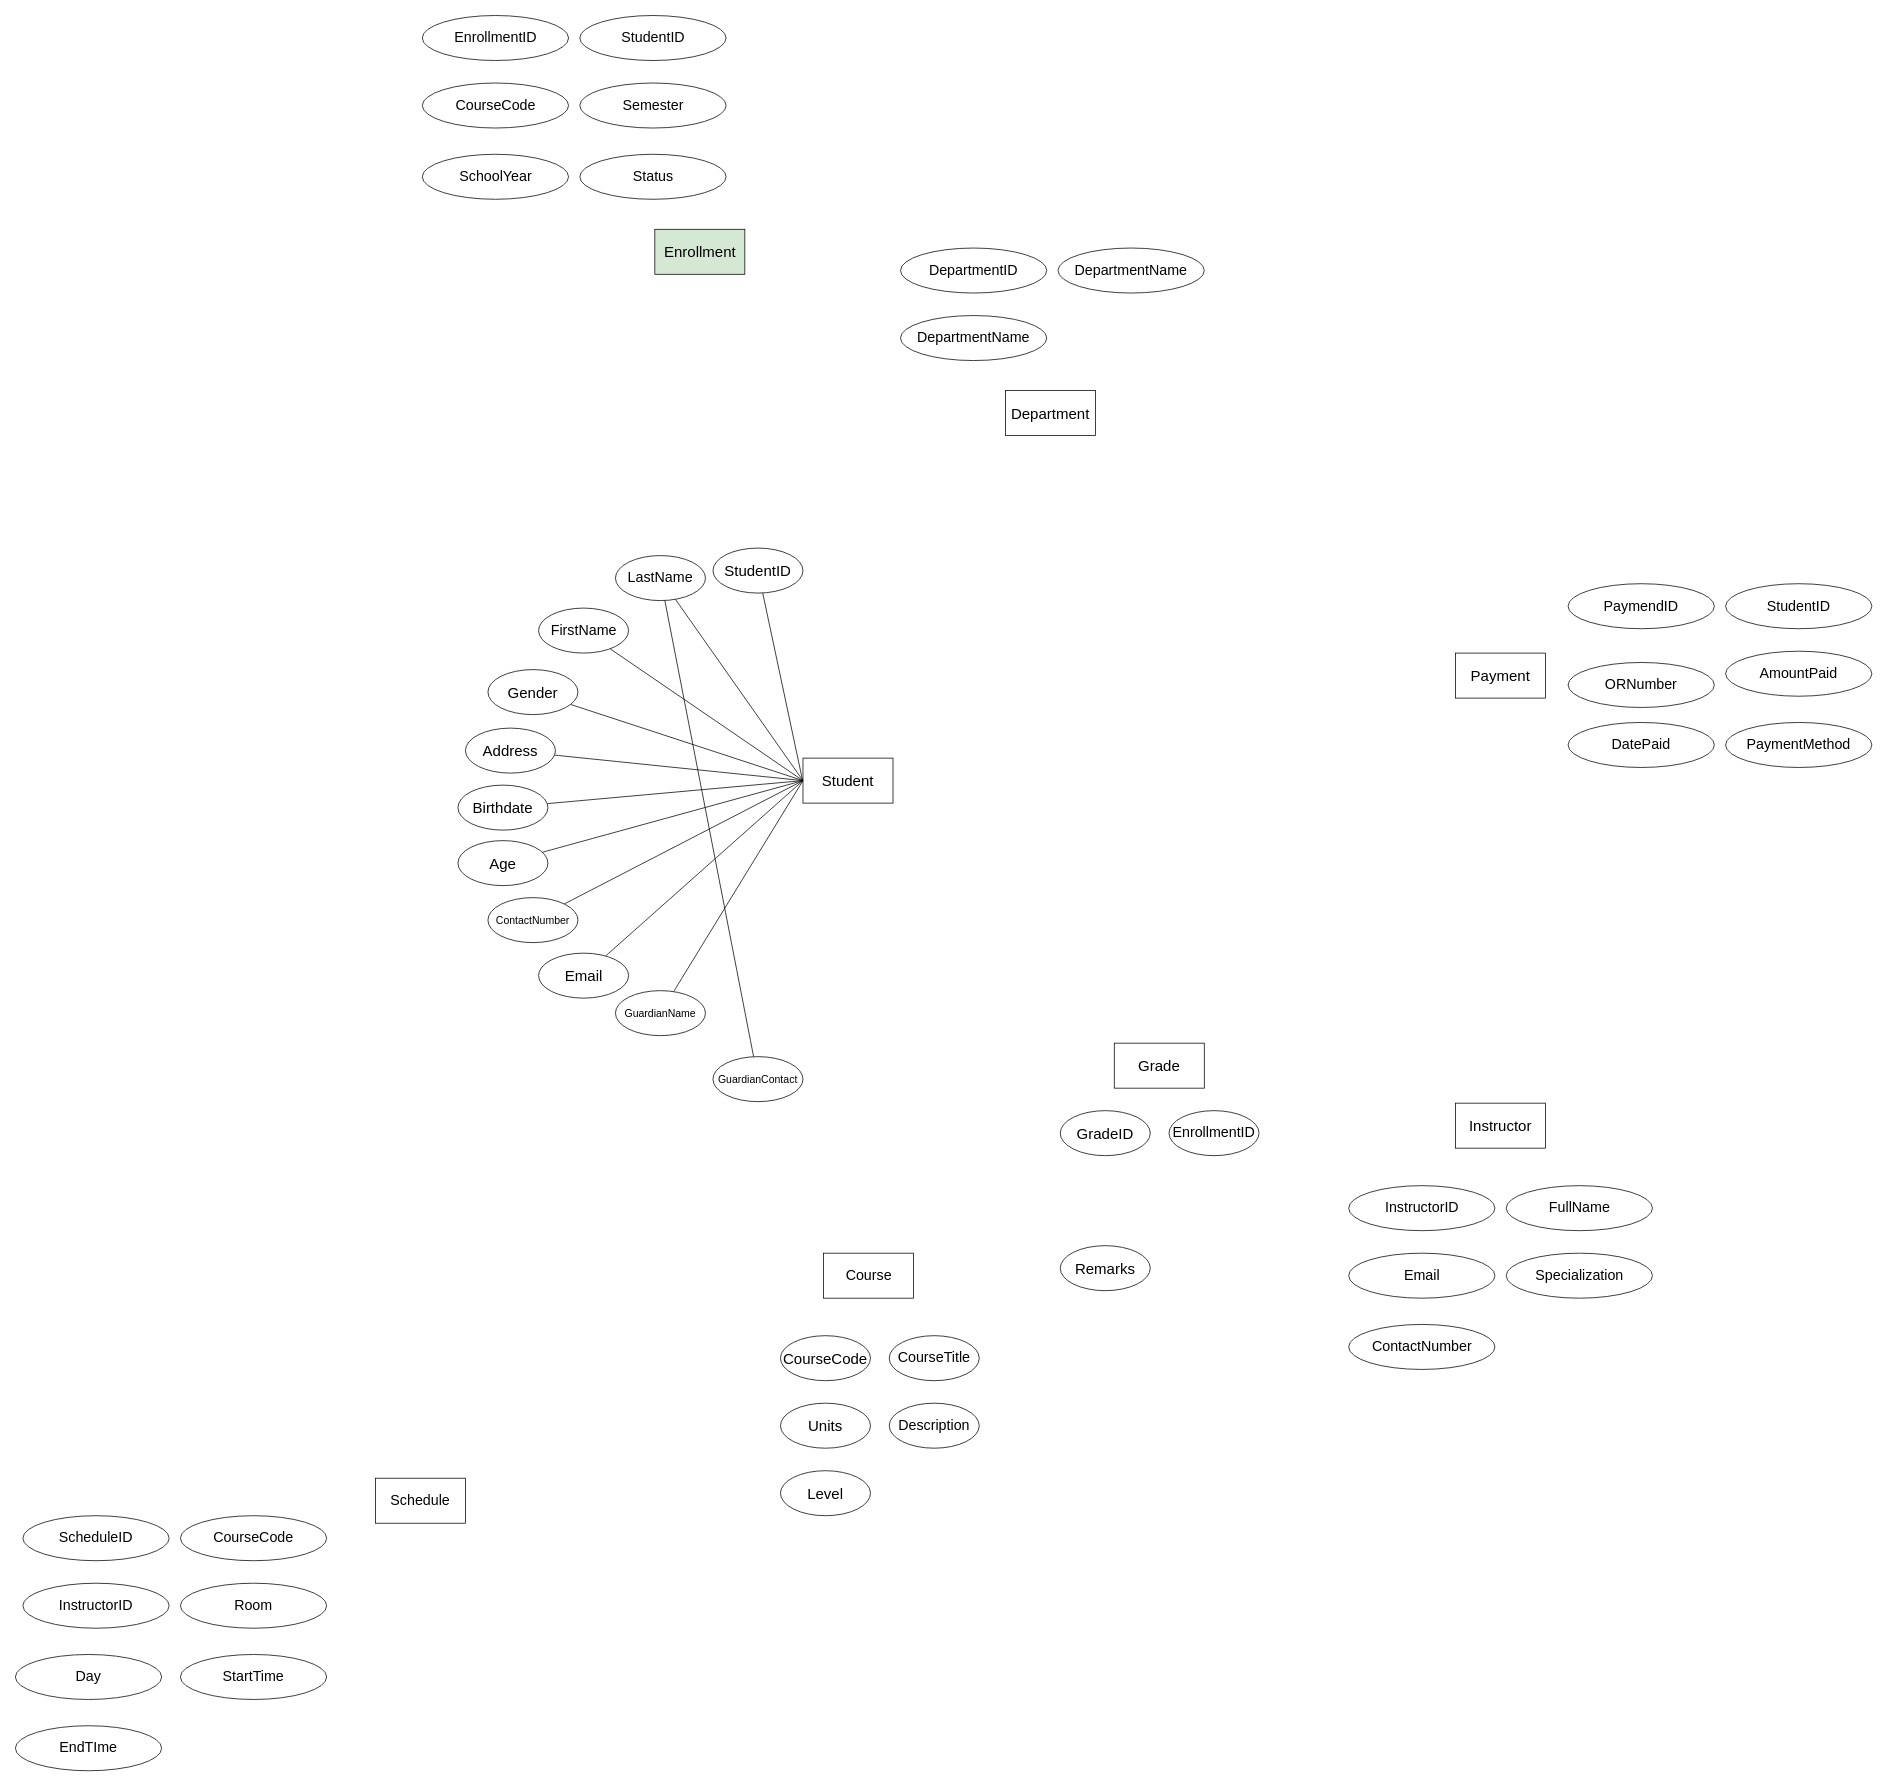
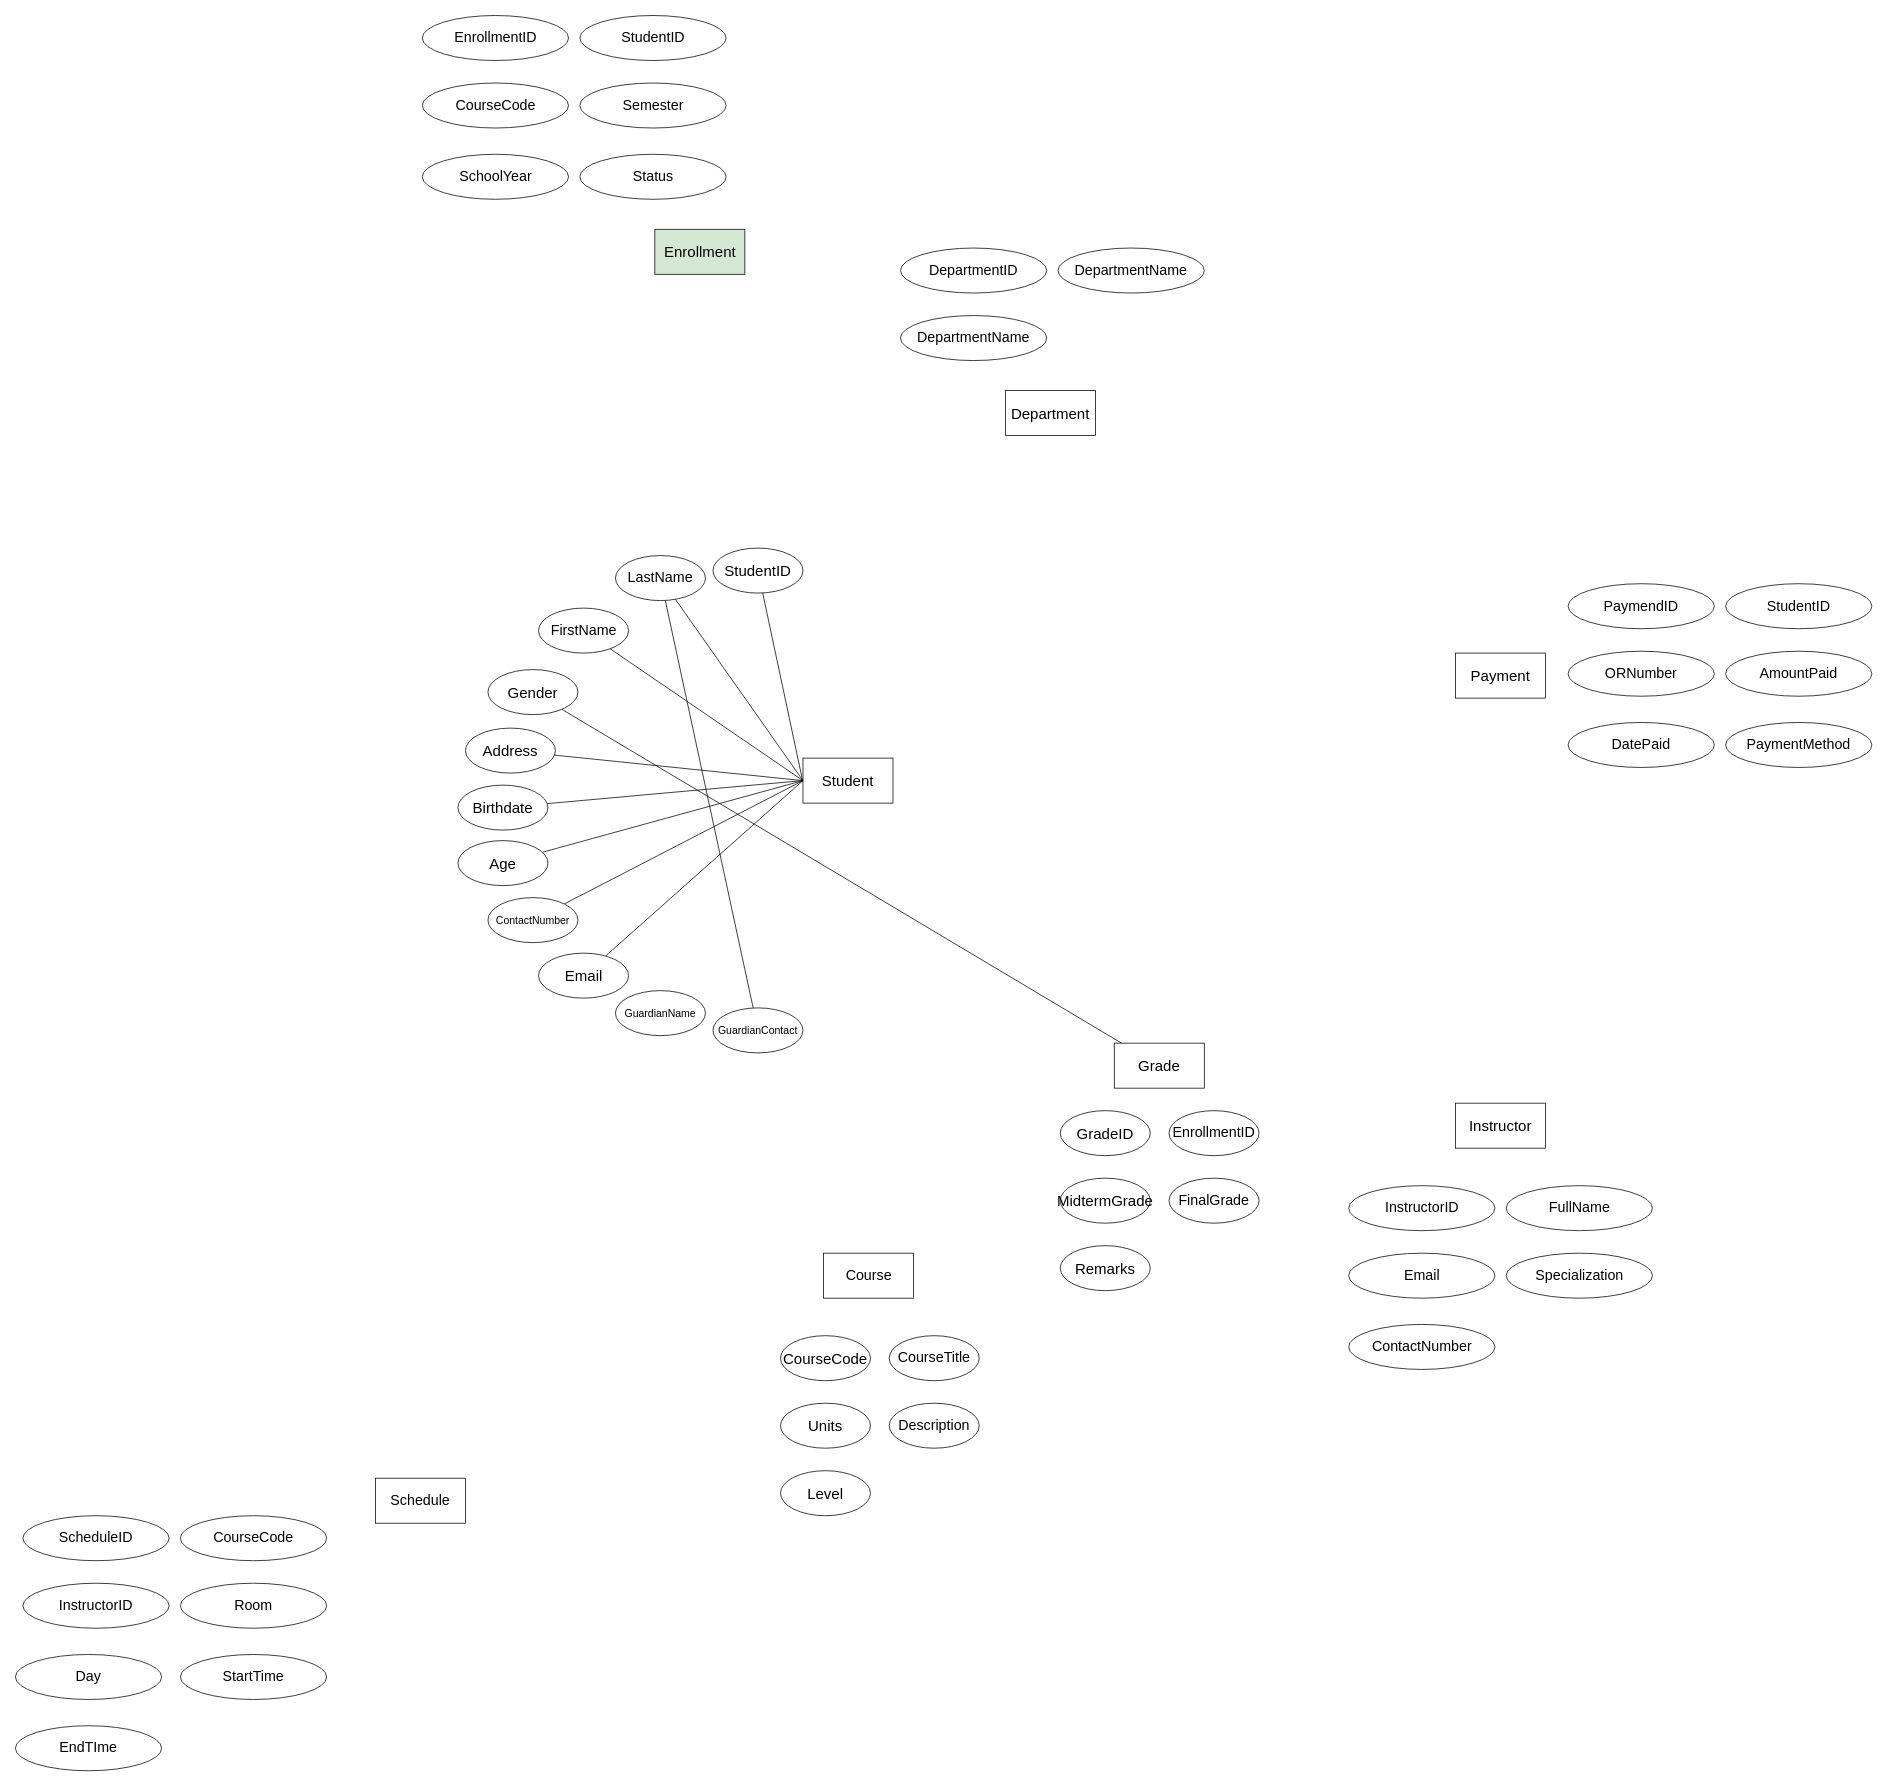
(1641, 685) -> (1641, 674)
(683, 741) -> (841, 876)
(737, 887) -> none
(758, 1079) -> (758, 1030)
none -> (1105, 1200)
none -> (1214, 1200)
